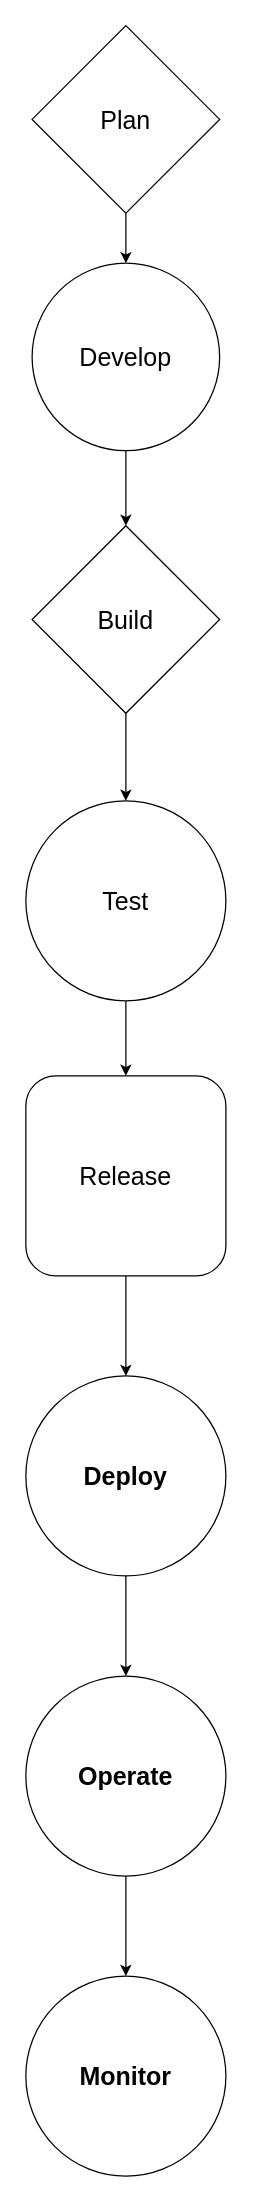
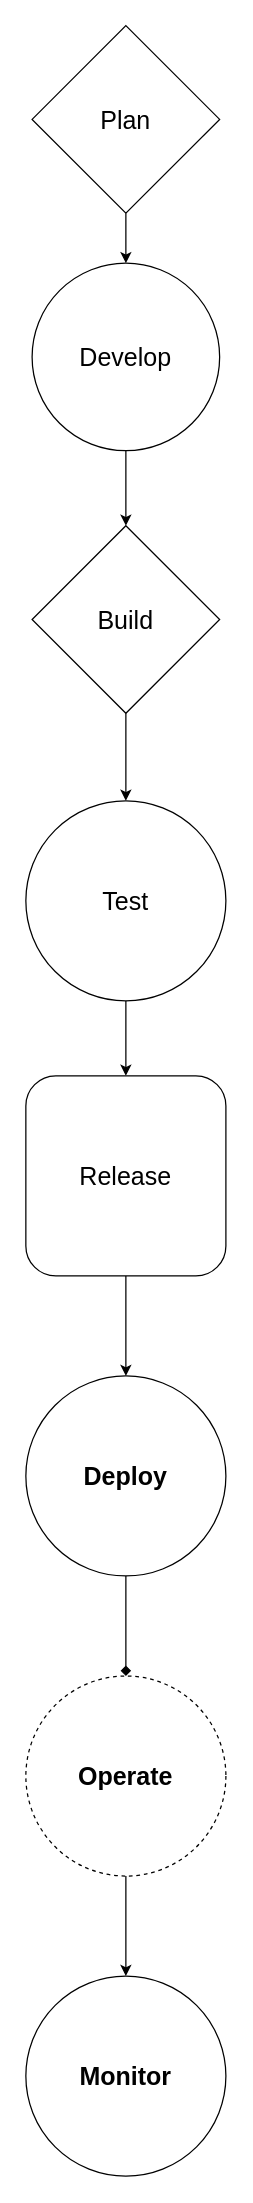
(126, 1666) -> (126, 1665)
(126, 1776) -> (126, 1776)
